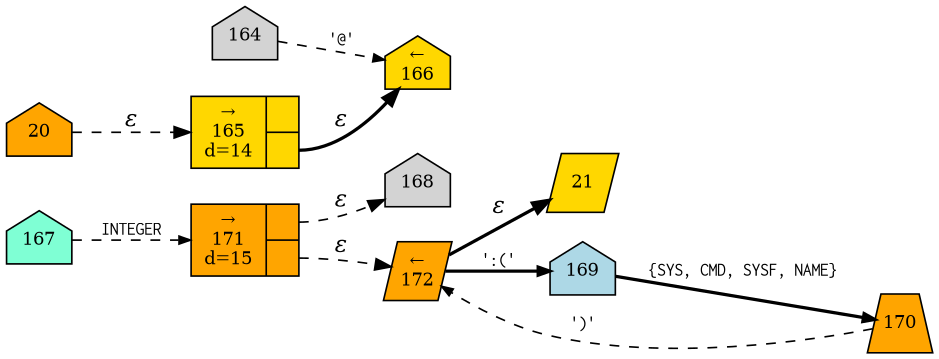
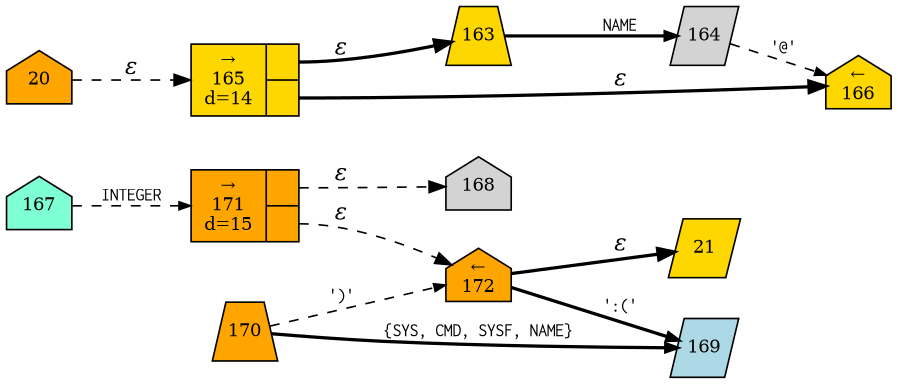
(245, 36) -> (704, 36)
none -> (479, 36)
(418, 271) -> (479, 278)
(583, 271) -> (704, 348)
(739, 297) -> (468, 344)
